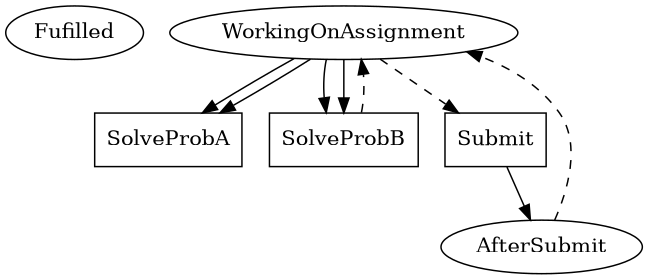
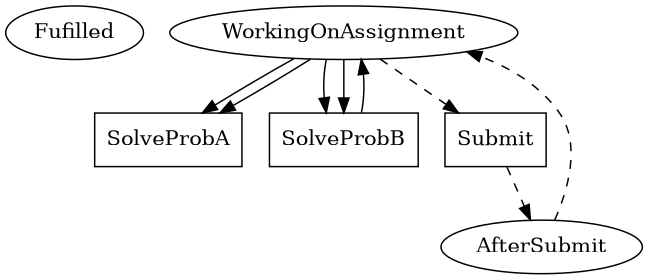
(364, 94) -> (364, 94)
(516, 187) -> (516, 187)
